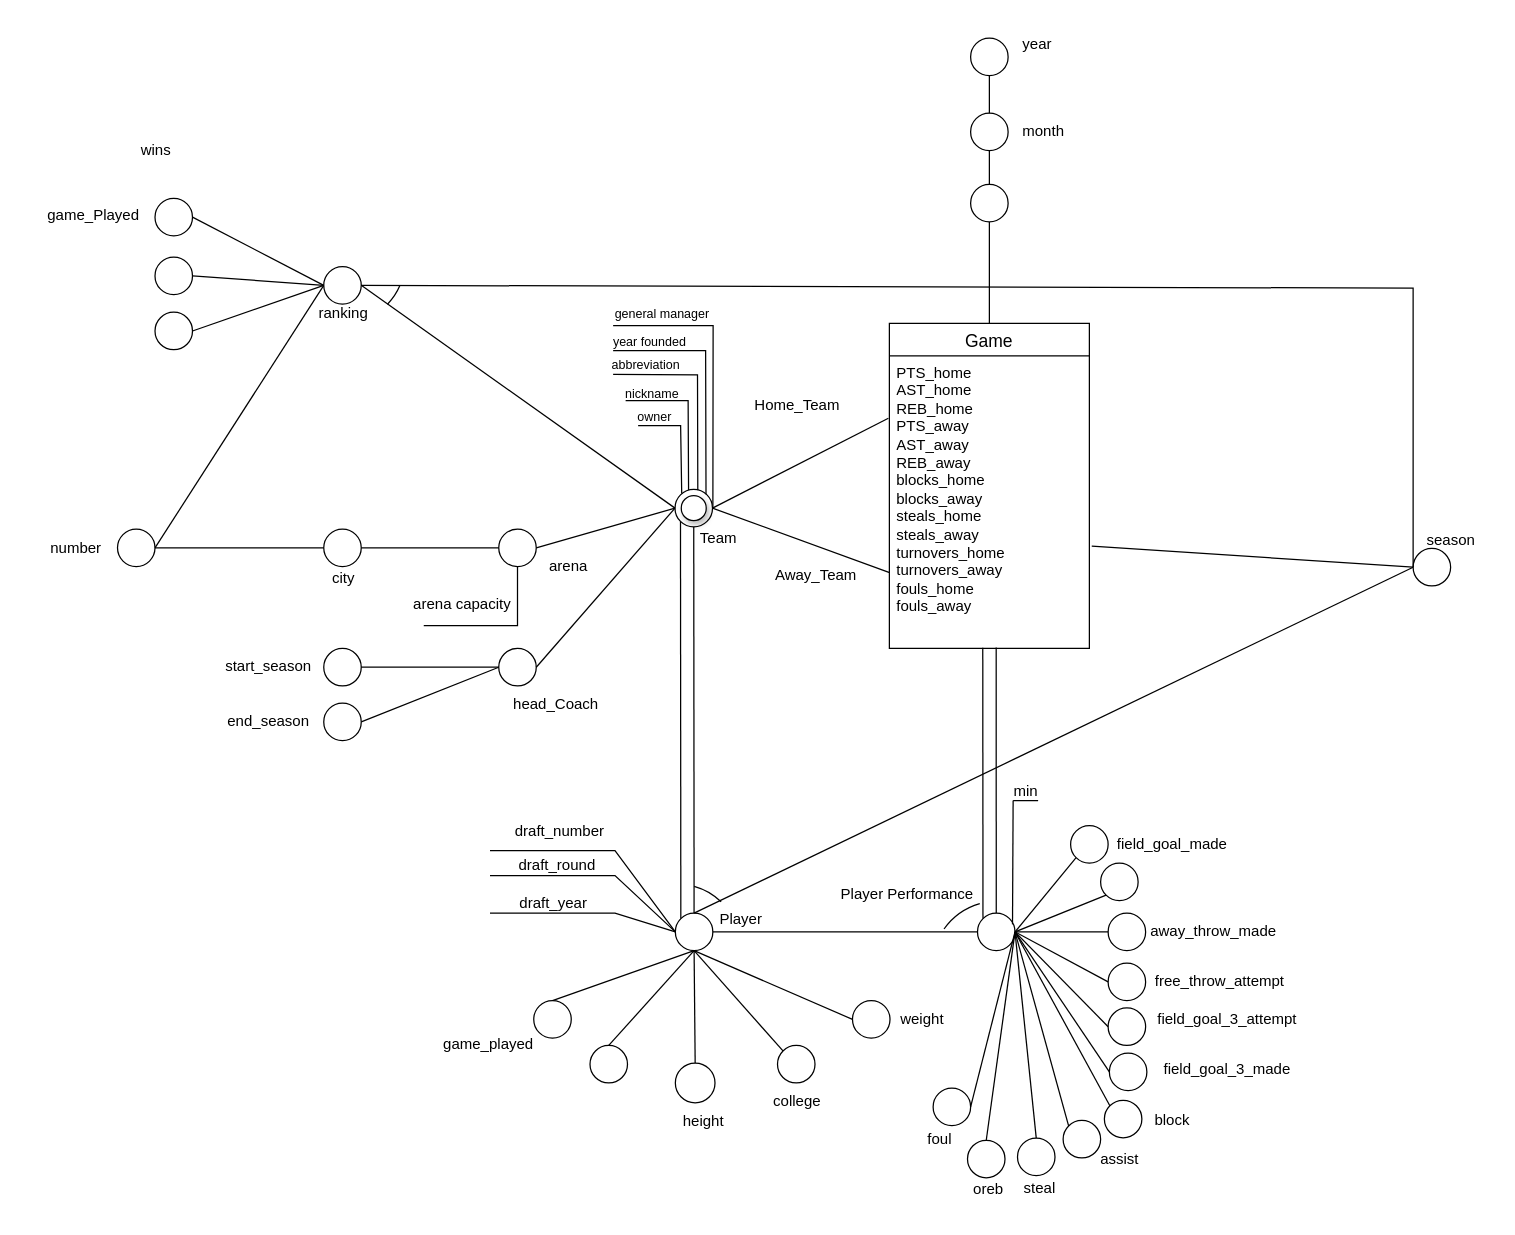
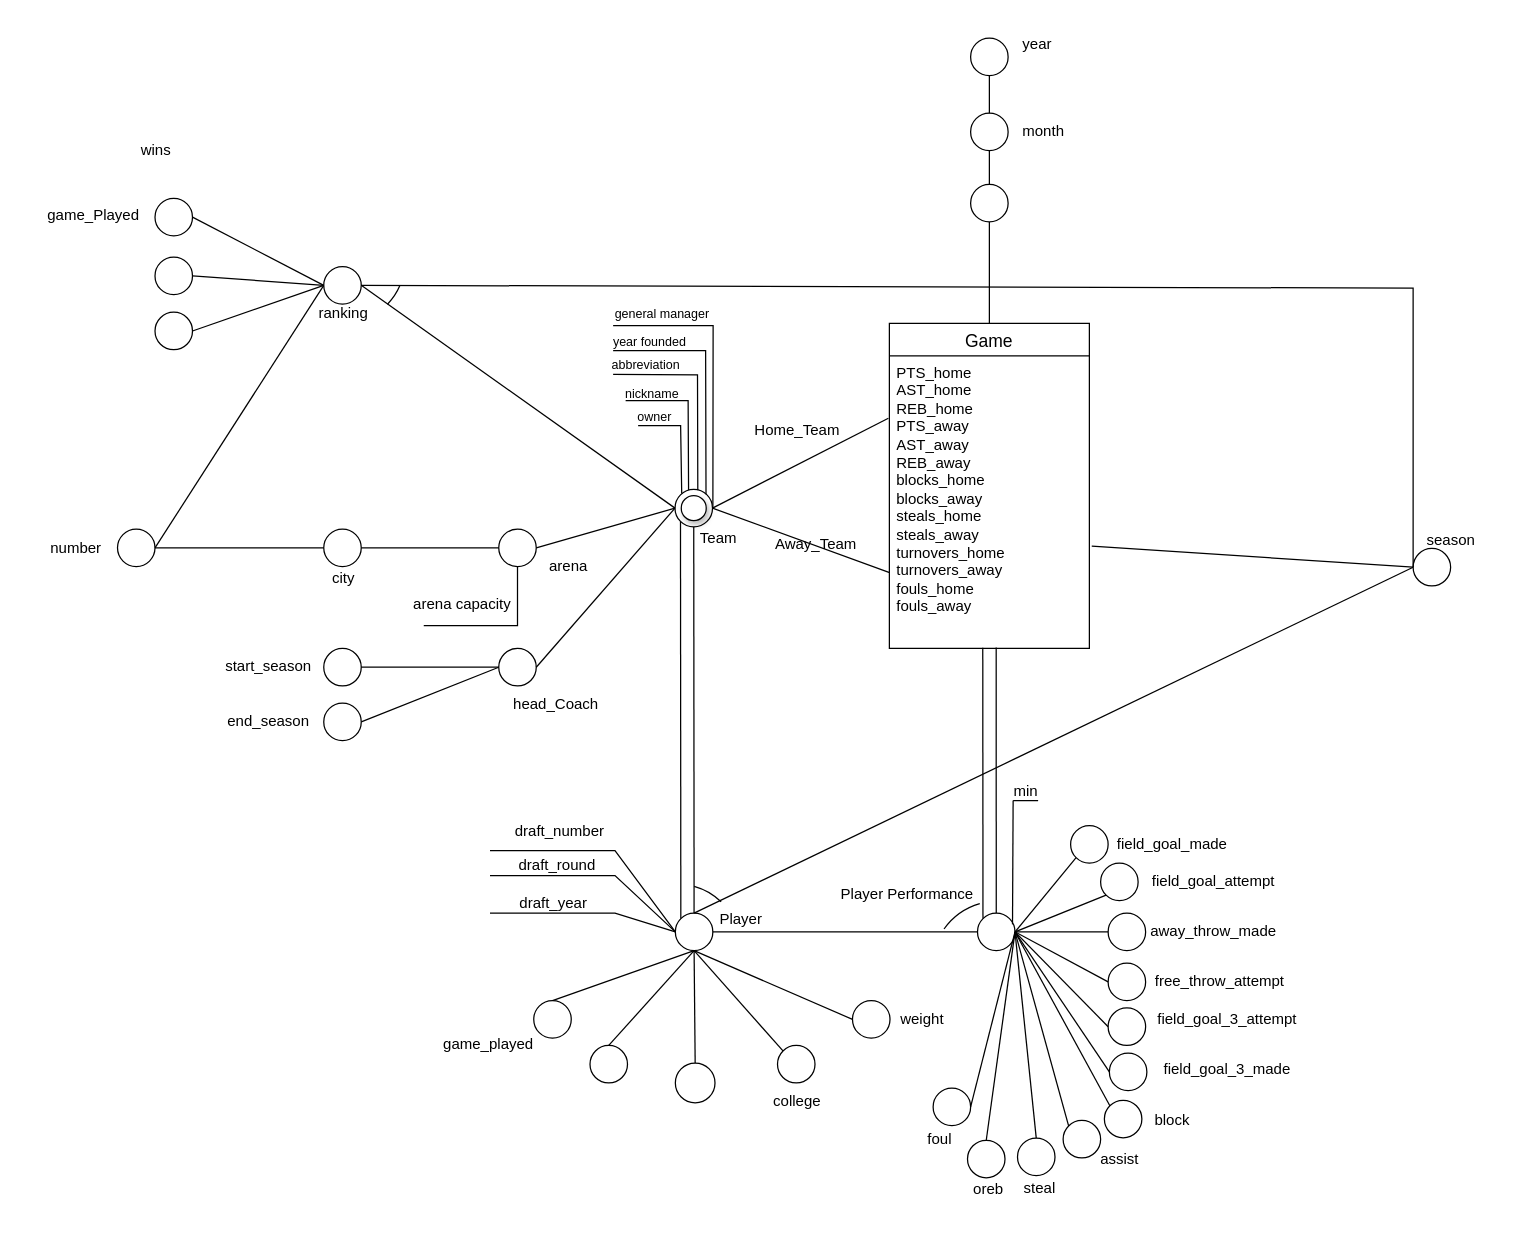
(796, 406) -> (796, 431)
(815, 575) -> (815, 544)
none -> (1213, 882)
(703, 1122) -> none
